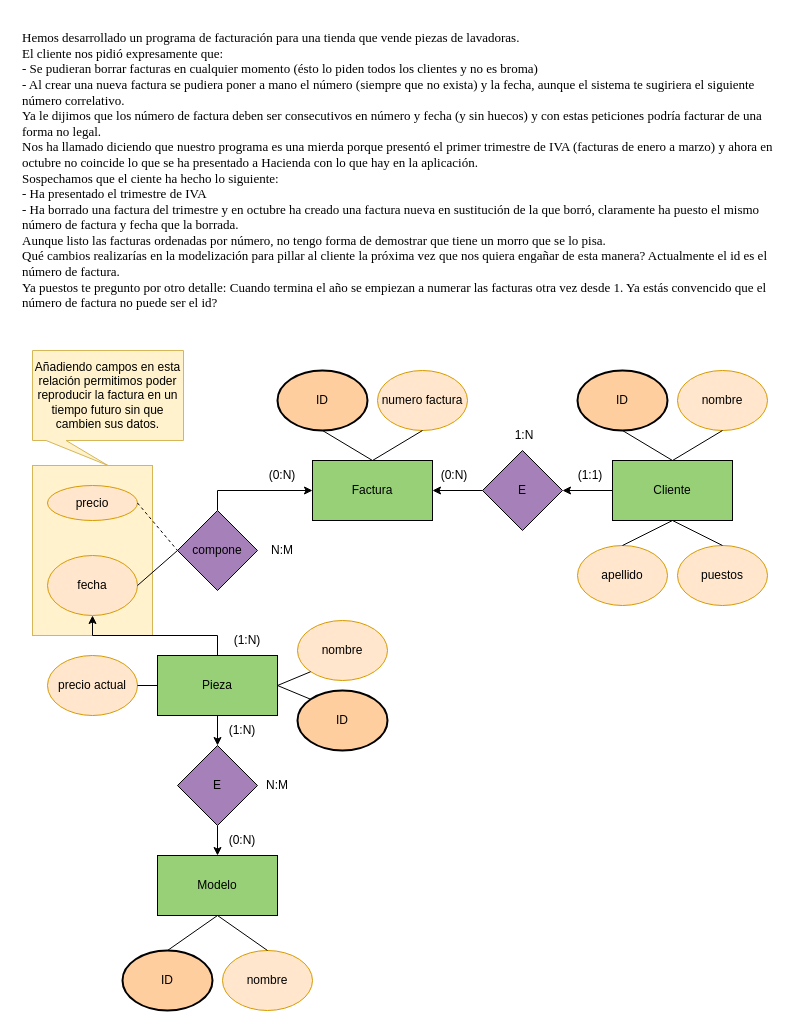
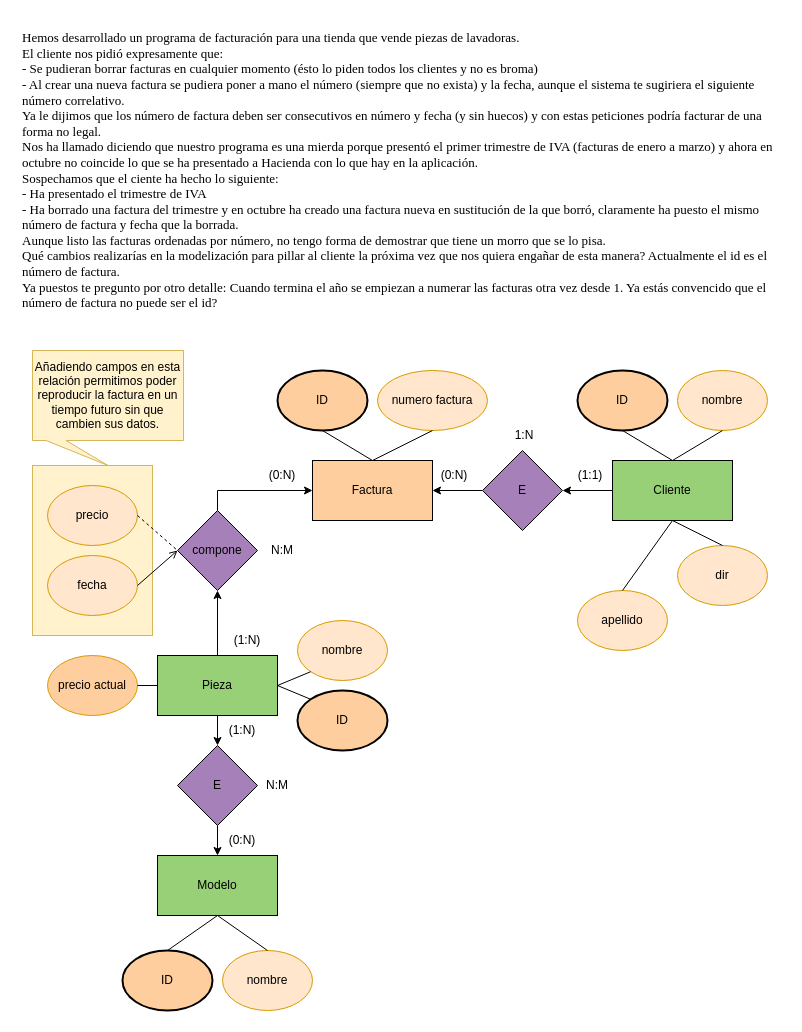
(423, 401) -> (433, 401)
(373, 491) -> (373, 491)
(93, 503) -> (93, 516)
(174, 553) -> (174, 554)
(623, 576) -> (623, 621)
(723, 576) -> (723, 576)
(150, 636) -> (218, 617)
(93, 686) -> (93, 686)
